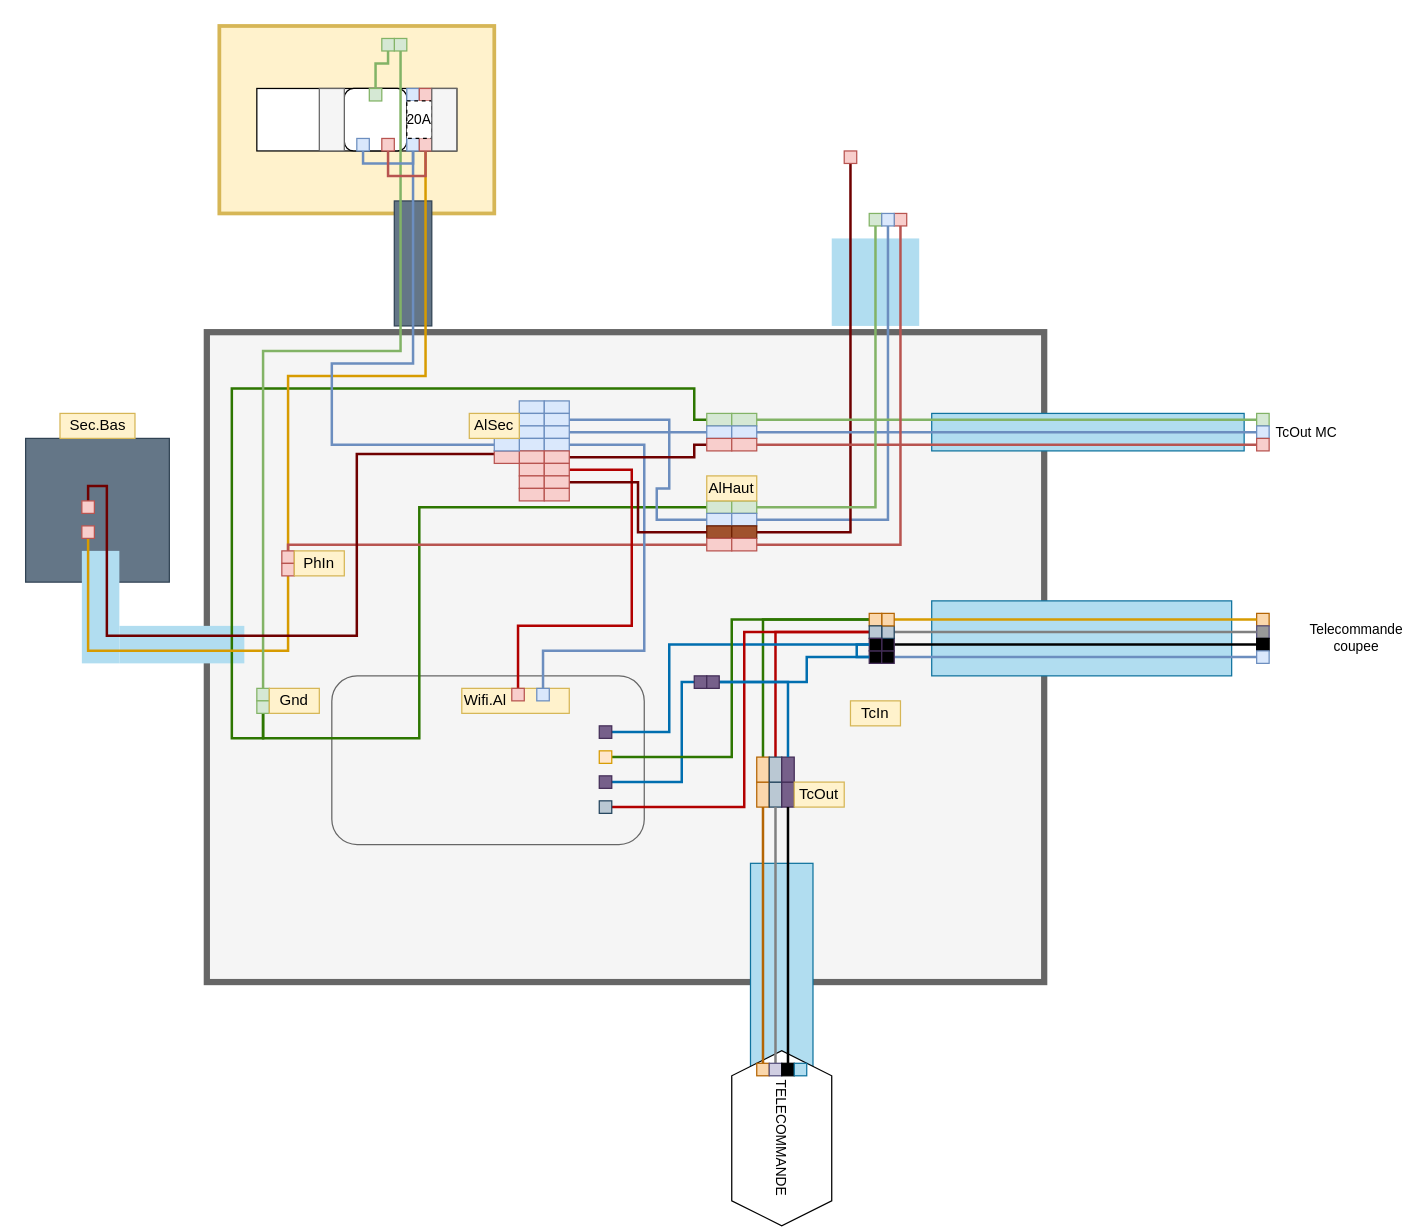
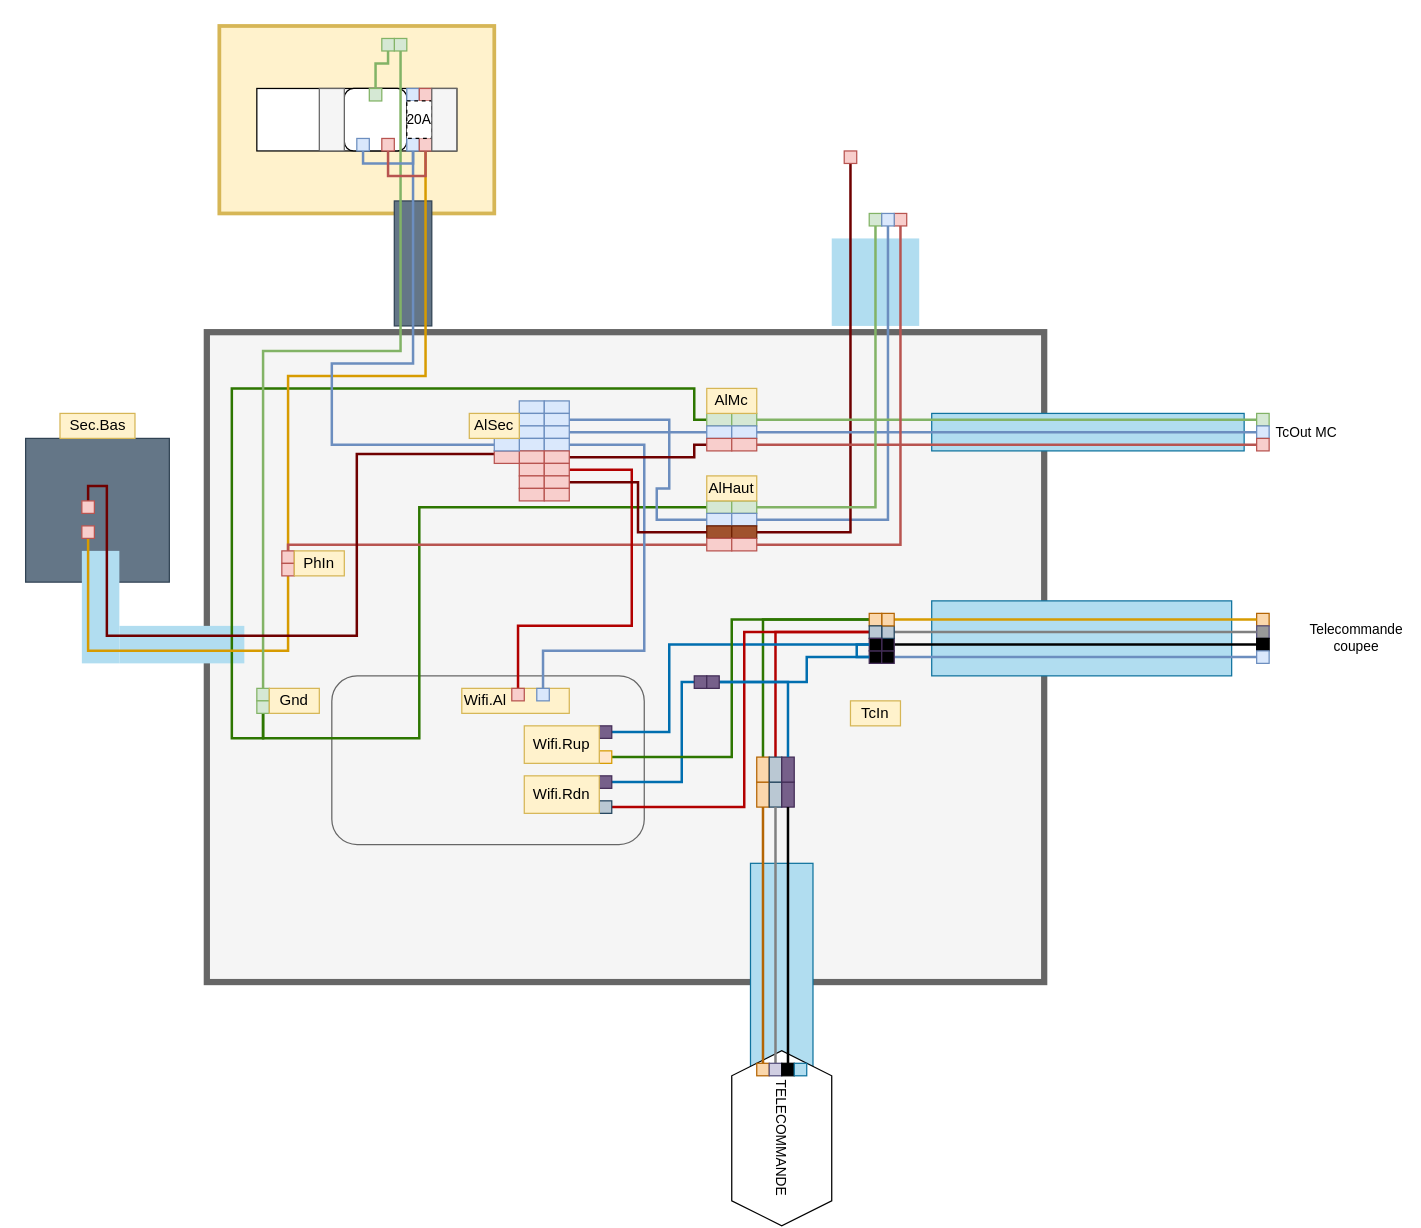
none -> (732, 401)
none -> (562, 744)
none -> (562, 794)
(819, 794) -> none
